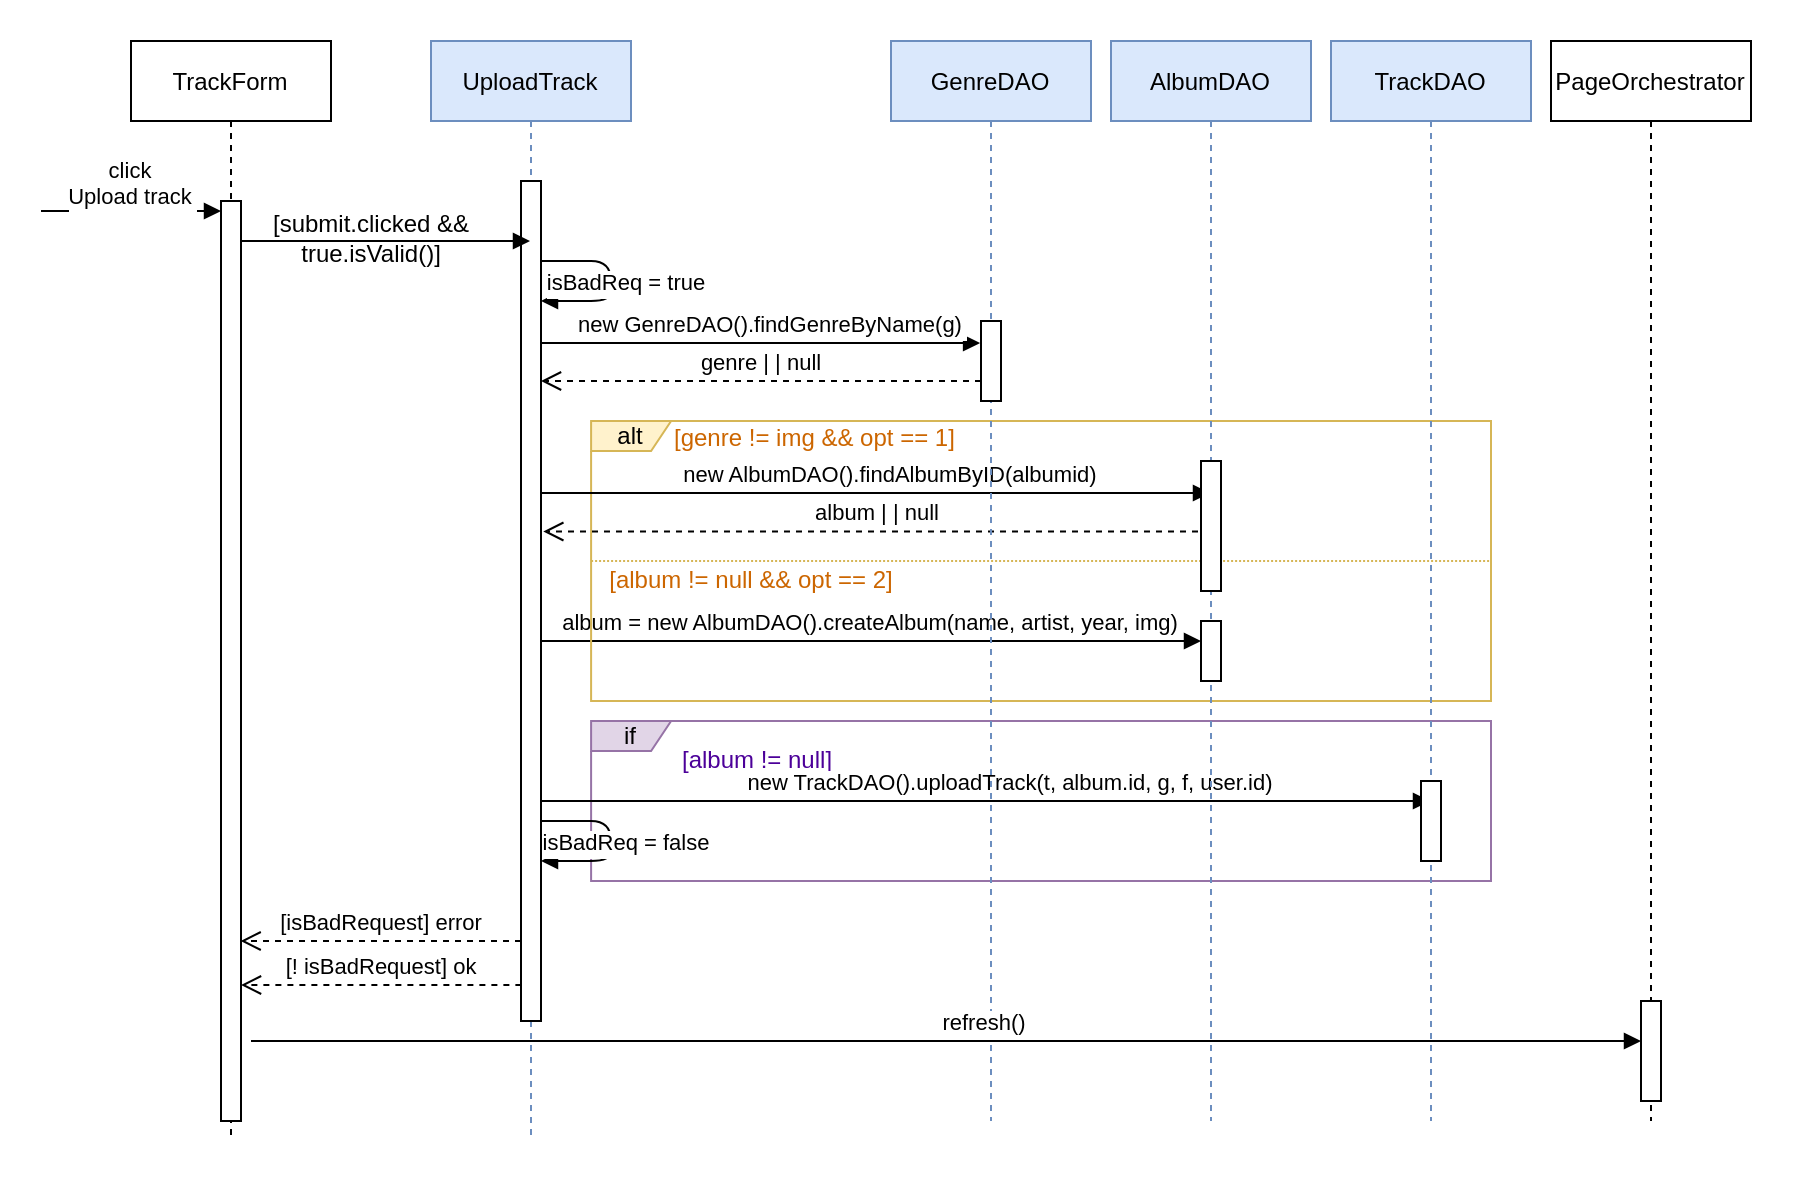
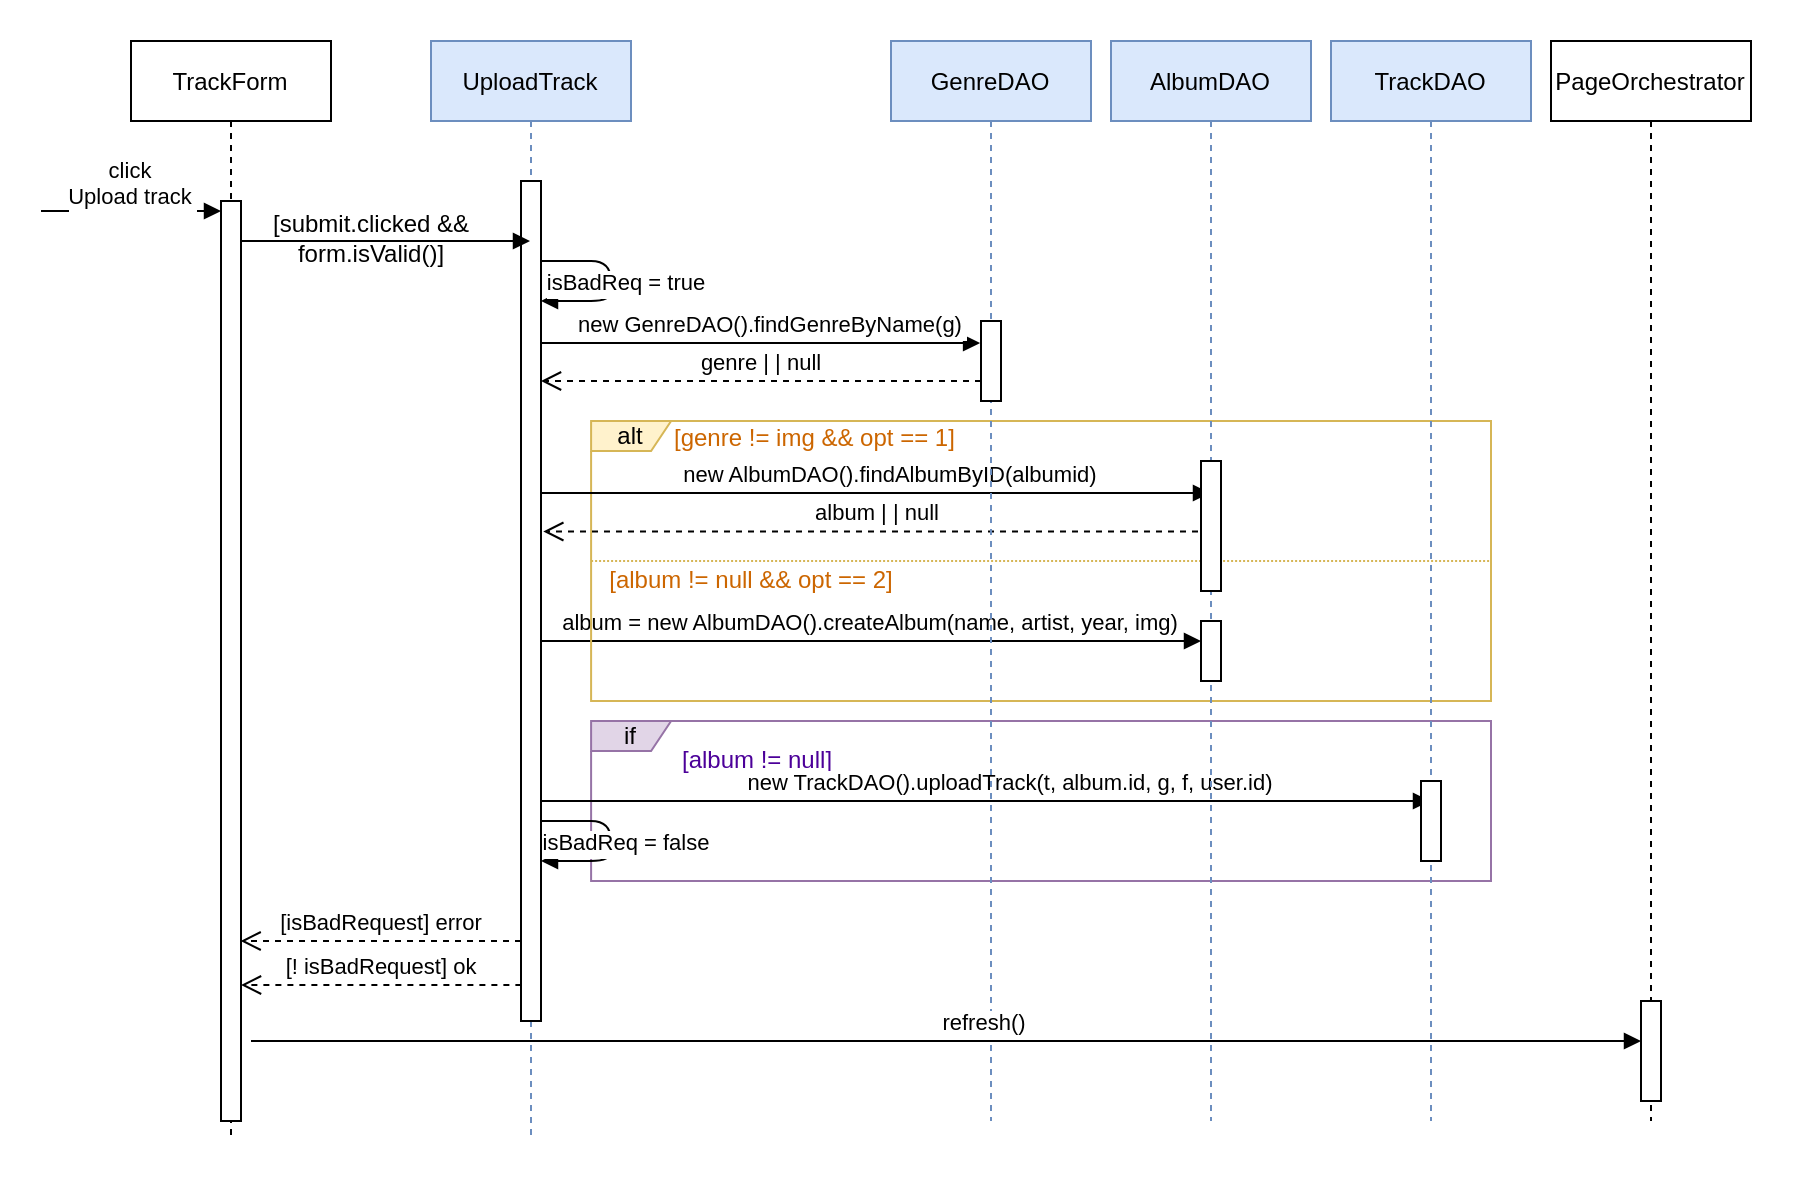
(372, 239) -> (372, 239)
